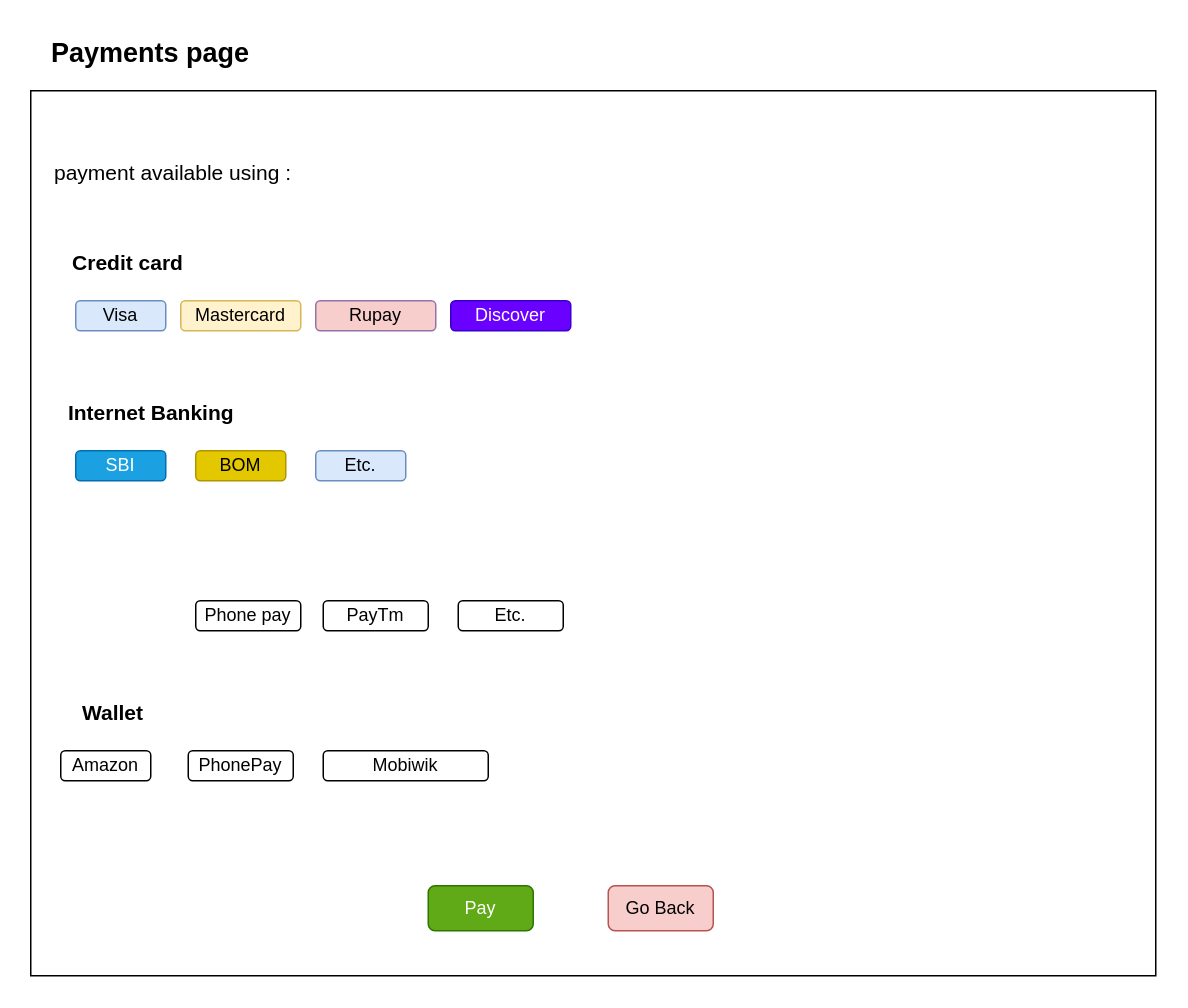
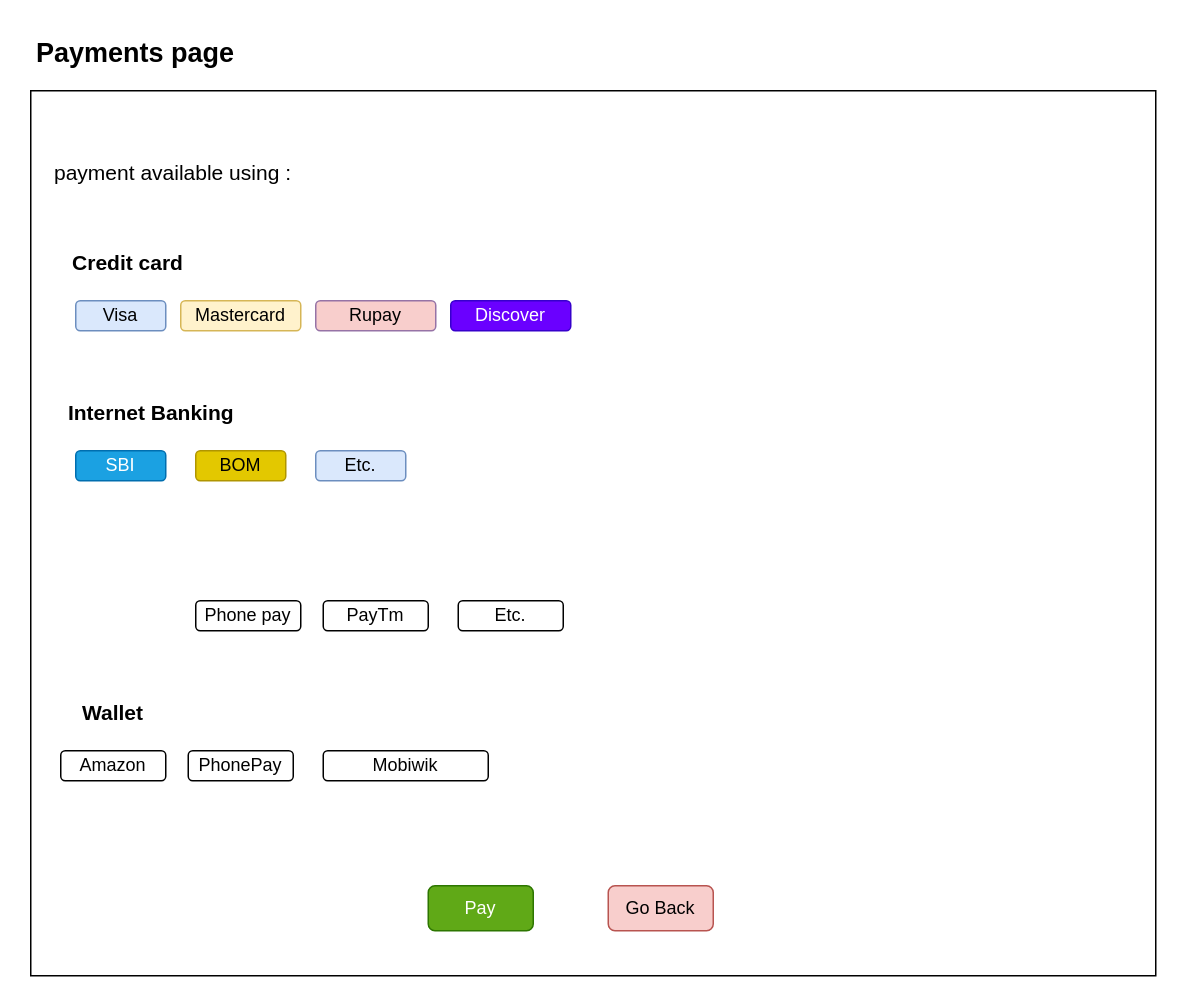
(151, 53) -> (136, 53)
(106, 766) -> (113, 766)
